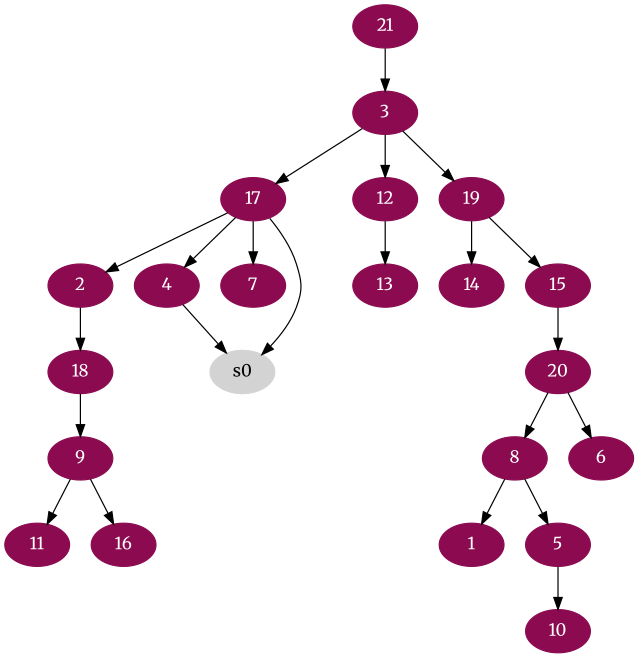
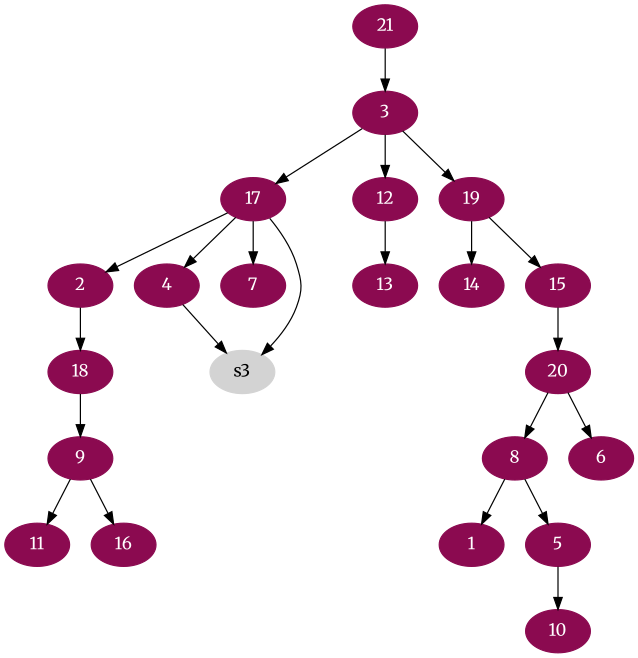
(242, 372) -> (242, 372)
